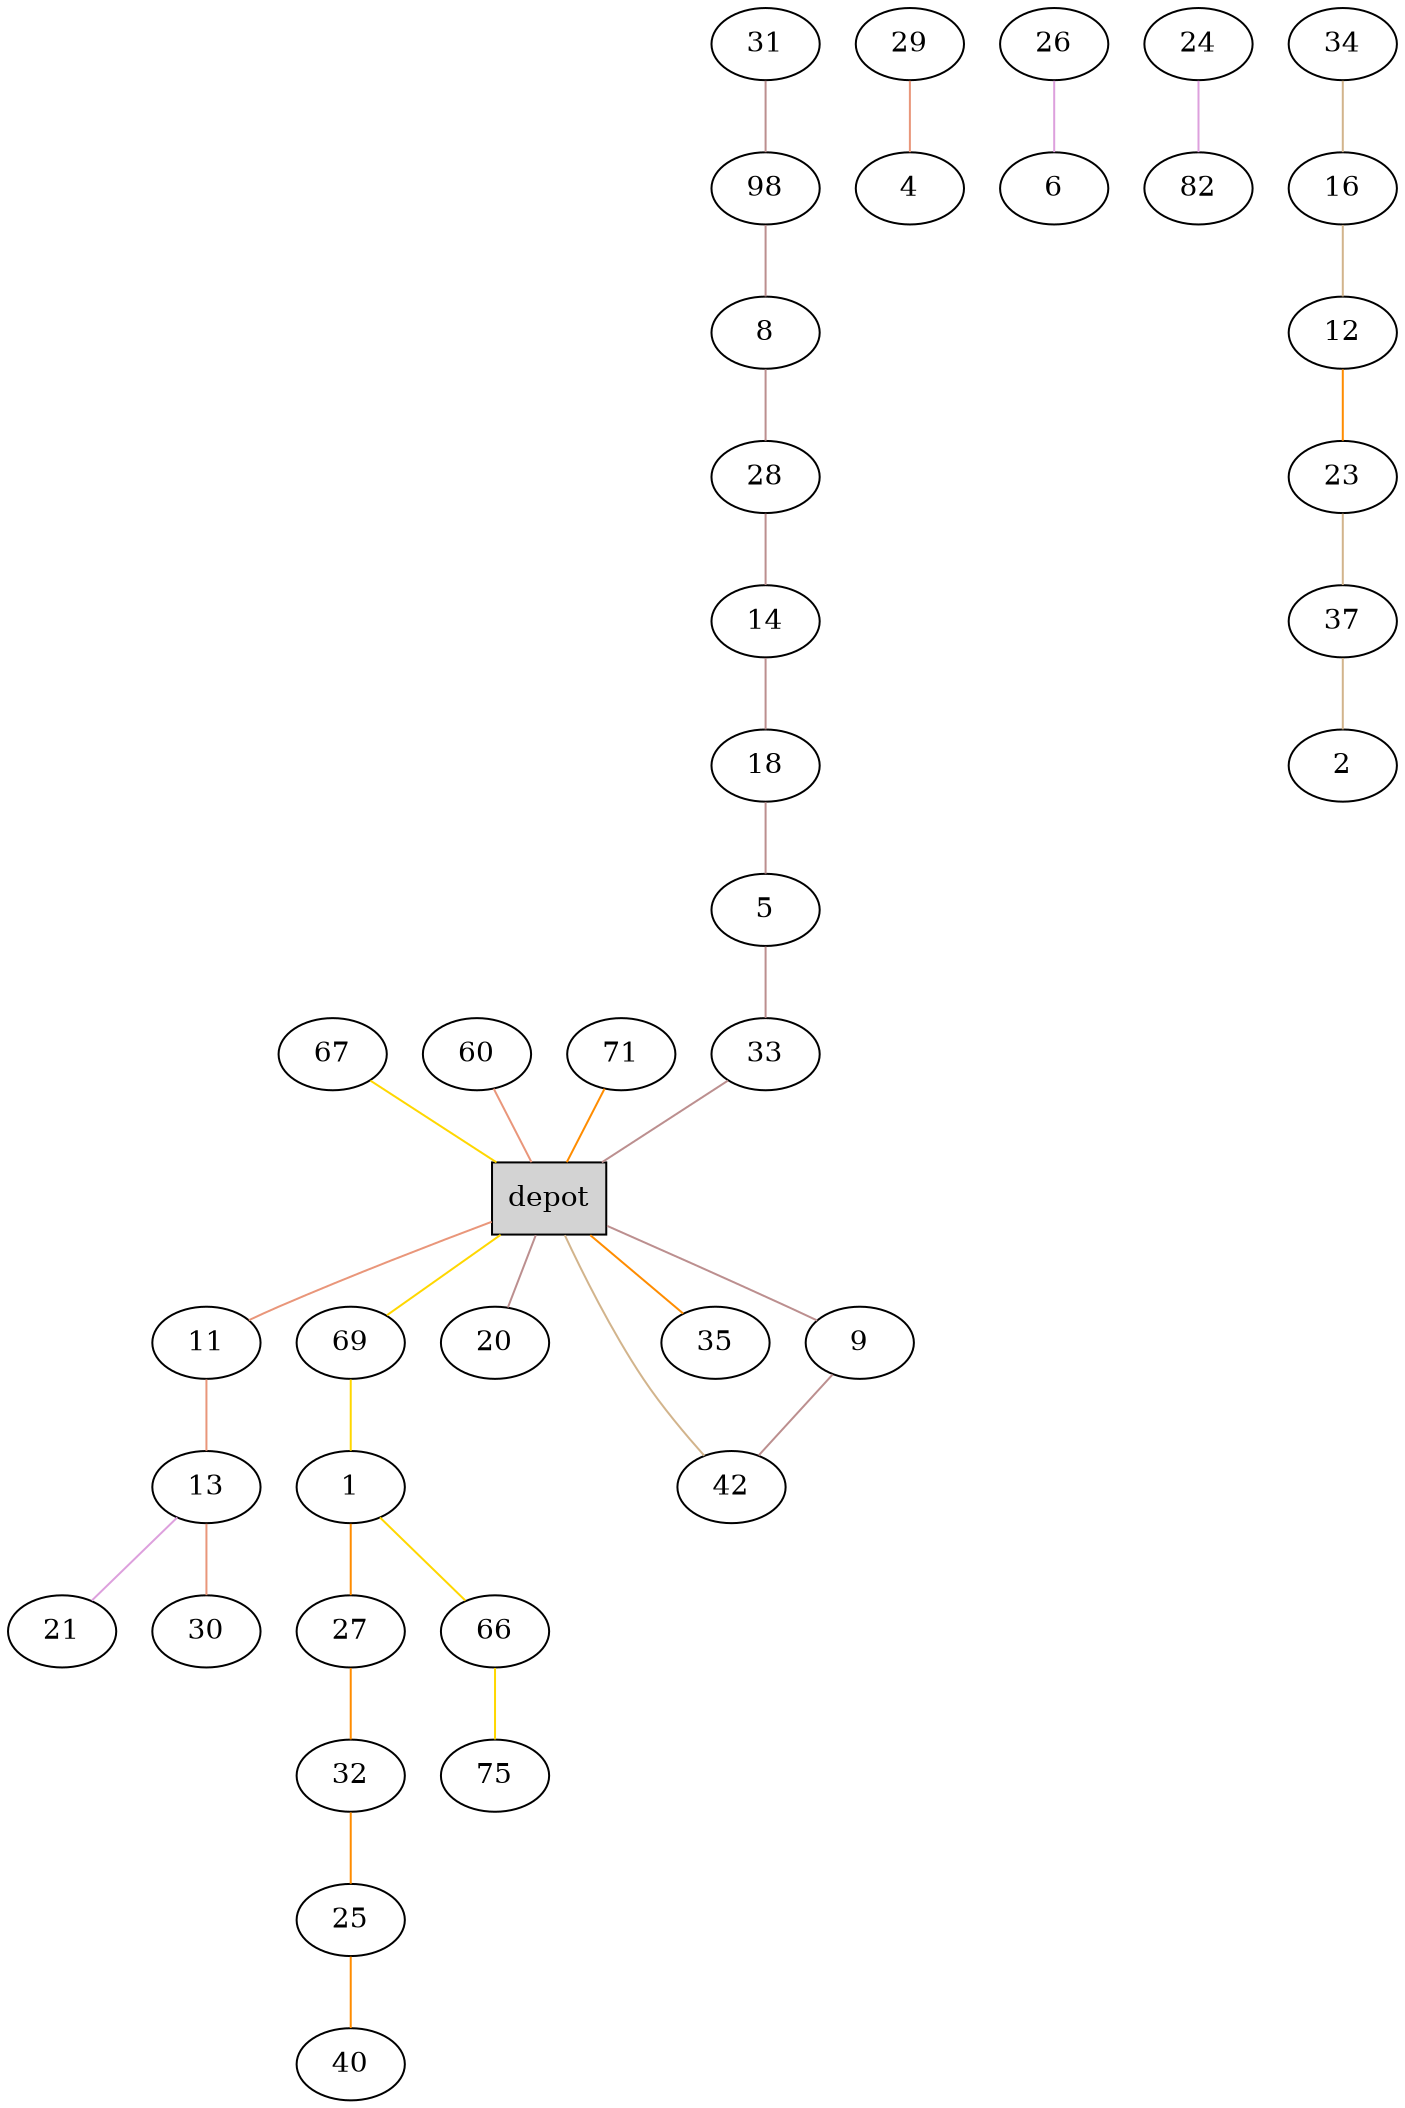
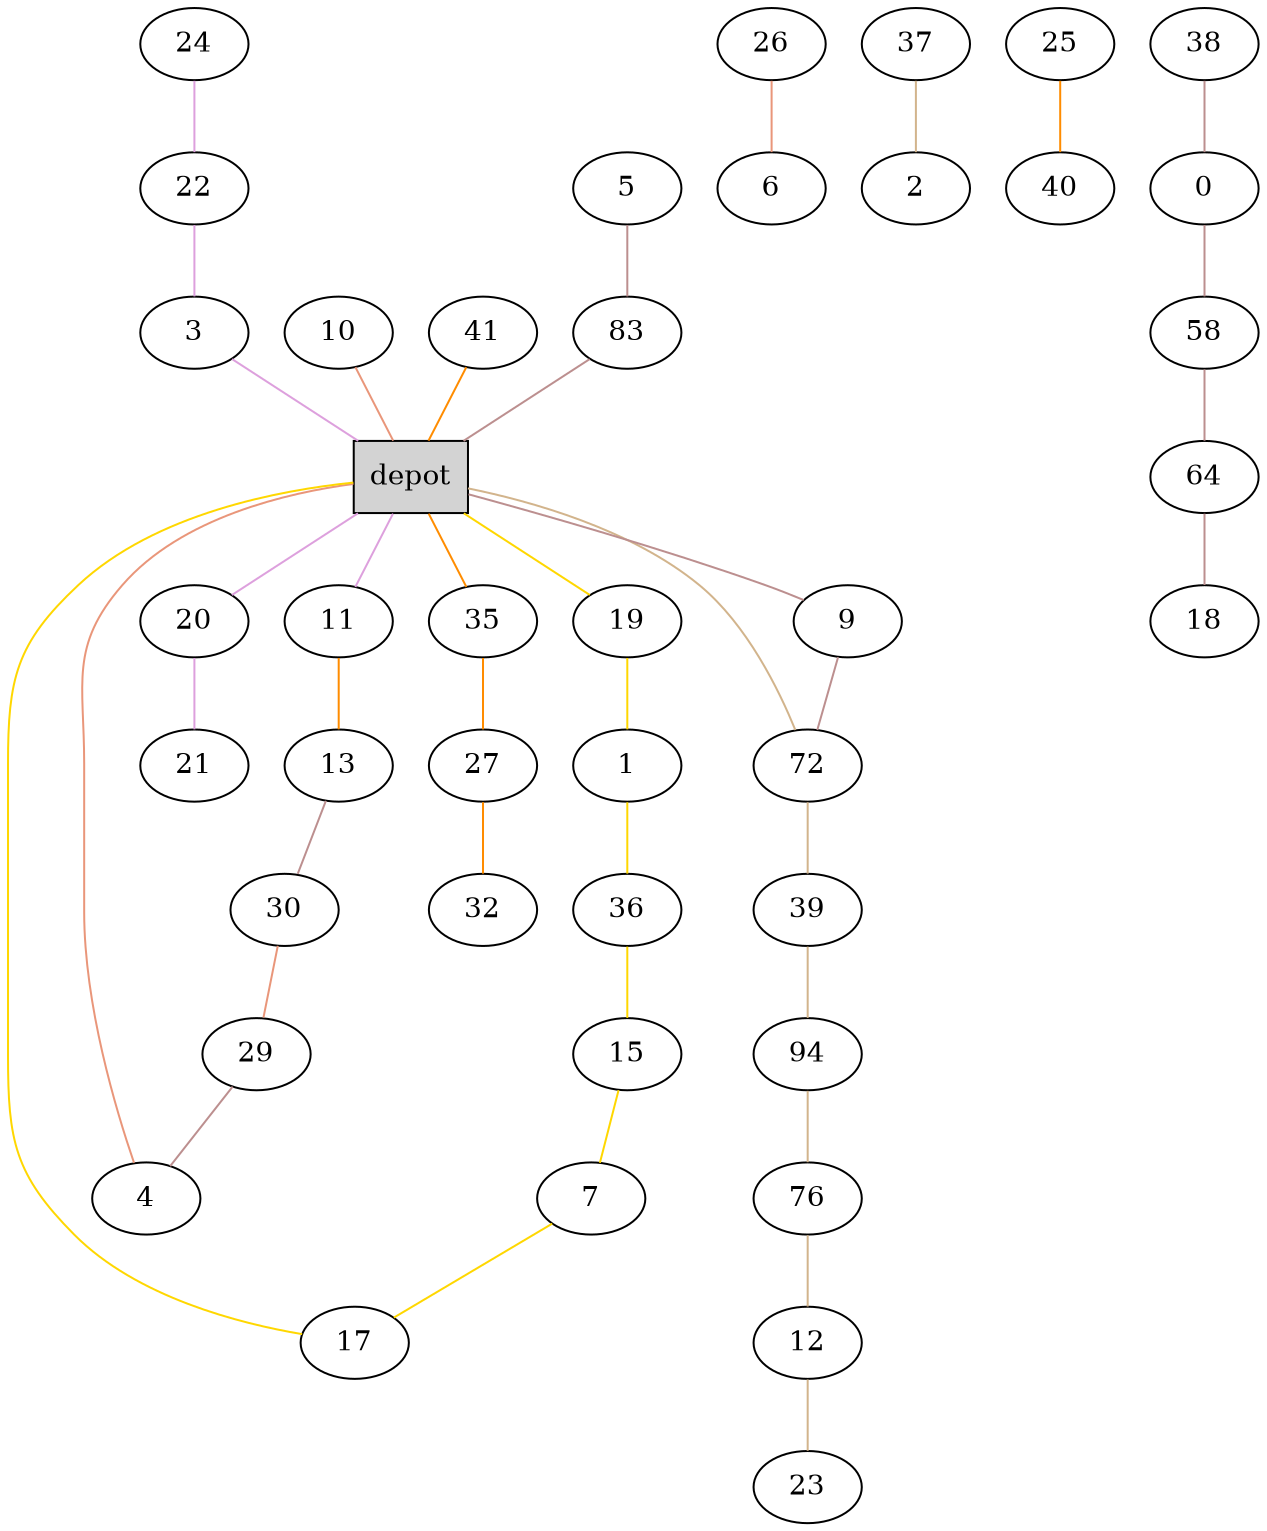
(766, 44) -> none
(1343, 44) -> (808, 1054)
(910, 116) -> (201, 1126)
(1054, 116) -> (772, 116)
(766, 188) -> (1205, 44)
(1198, 188) -> (194, 188)
(1343, 188) -> (808, 1198)
none -> (194, 333)
(766, 333) -> (1205, 188)
(1343, 405) -> (808, 1415)
(766, 477) -> (1205, 333)
(1343, 549) -> none
(766, 621) -> (1205, 477)
none -> (84, 743)
(766, 838) -> none
none -> (808, 910)
none -> (271, 982)
(333, 1054) -> (355, 1343)
(477, 1054) -> (339, 333)
(621, 1054) -> (483, 333)
(766, 1054) -> (627, 333)
none -> (591, 1198)
(370, 1269) -> (374, 550)
(522, 1271) -> (295, 554)
(351, 1343) -> (627, 621)
(206, 1415) -> (339, 694)
(732, 1487) -> (808, 766)
(135, 1559) -> (194, 694)
(206, 1559) -> (312, 837)
(351, 1559) -> (483, 694)
(495, 1631) -> (627, 910)
(495, 1776) -> (627, 1054)
(351, 1848) -> none
